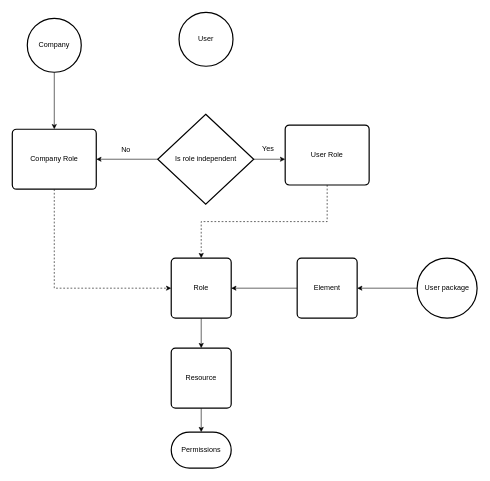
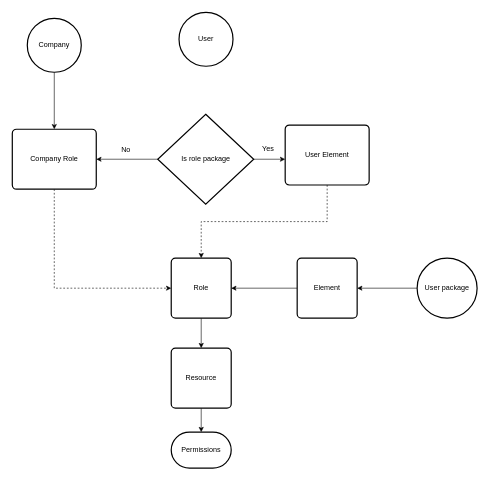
(327, 155) -> (327, 155)
(206, 159) -> (206, 159)
